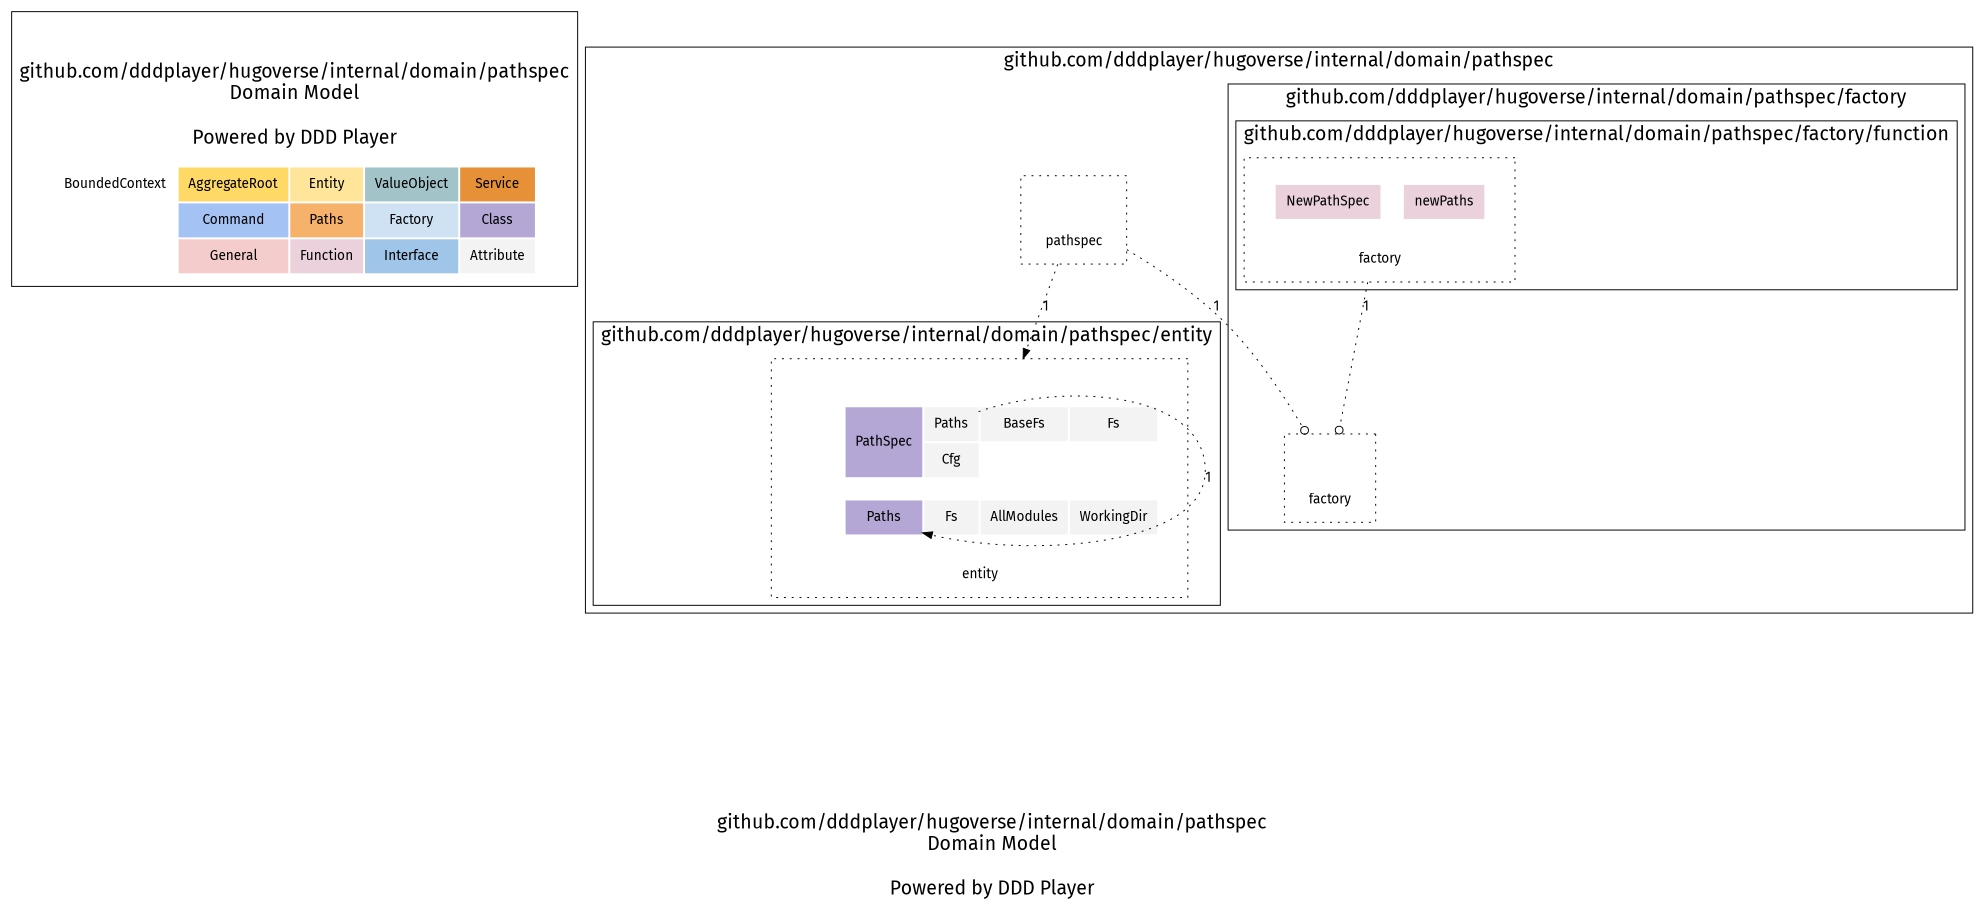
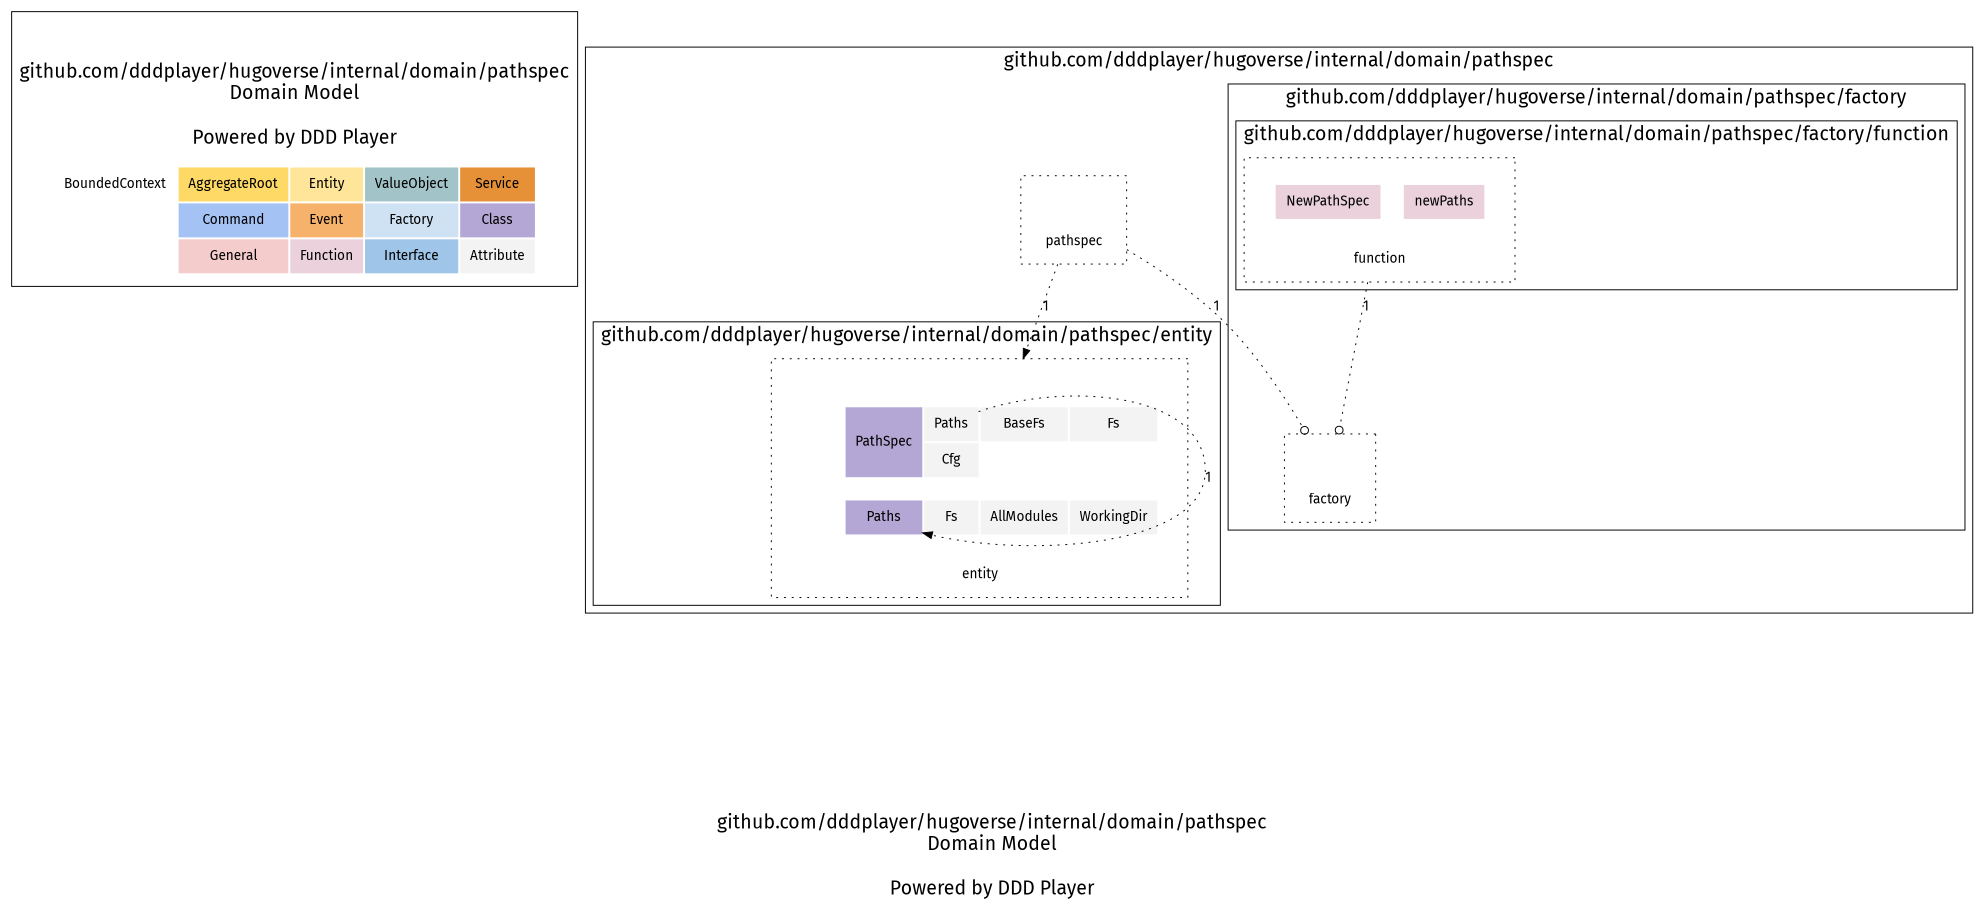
(327, 220) -> (327, 220)
(1380, 259) -> (1380, 259)
